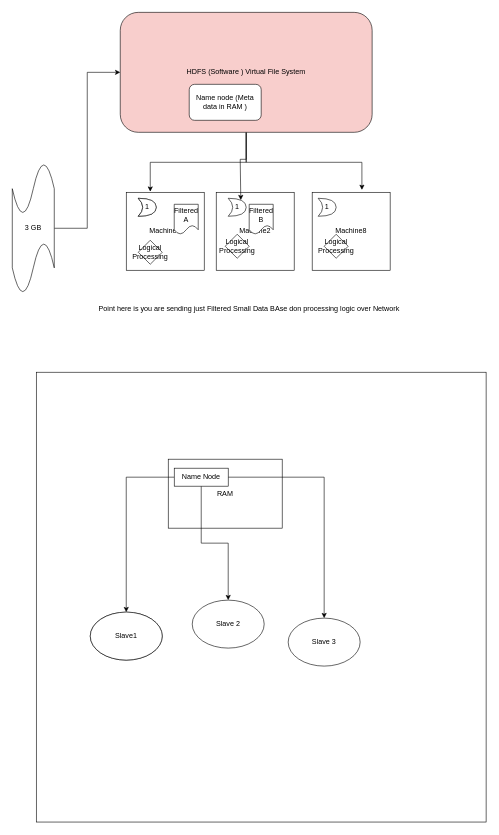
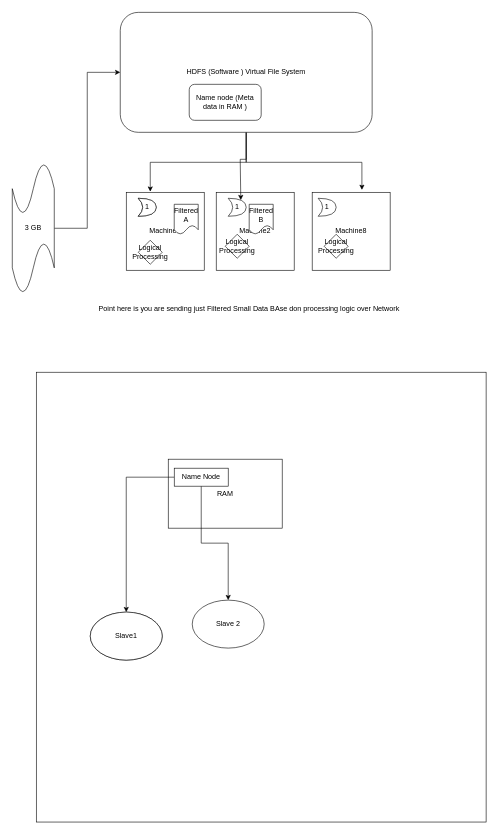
(246, 72) -> (246, 72)
(323, 477) -> none
(324, 642) -> none
